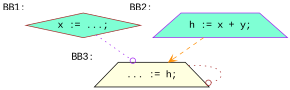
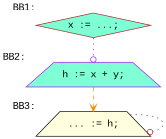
(113, 47) -> (93, 47)
